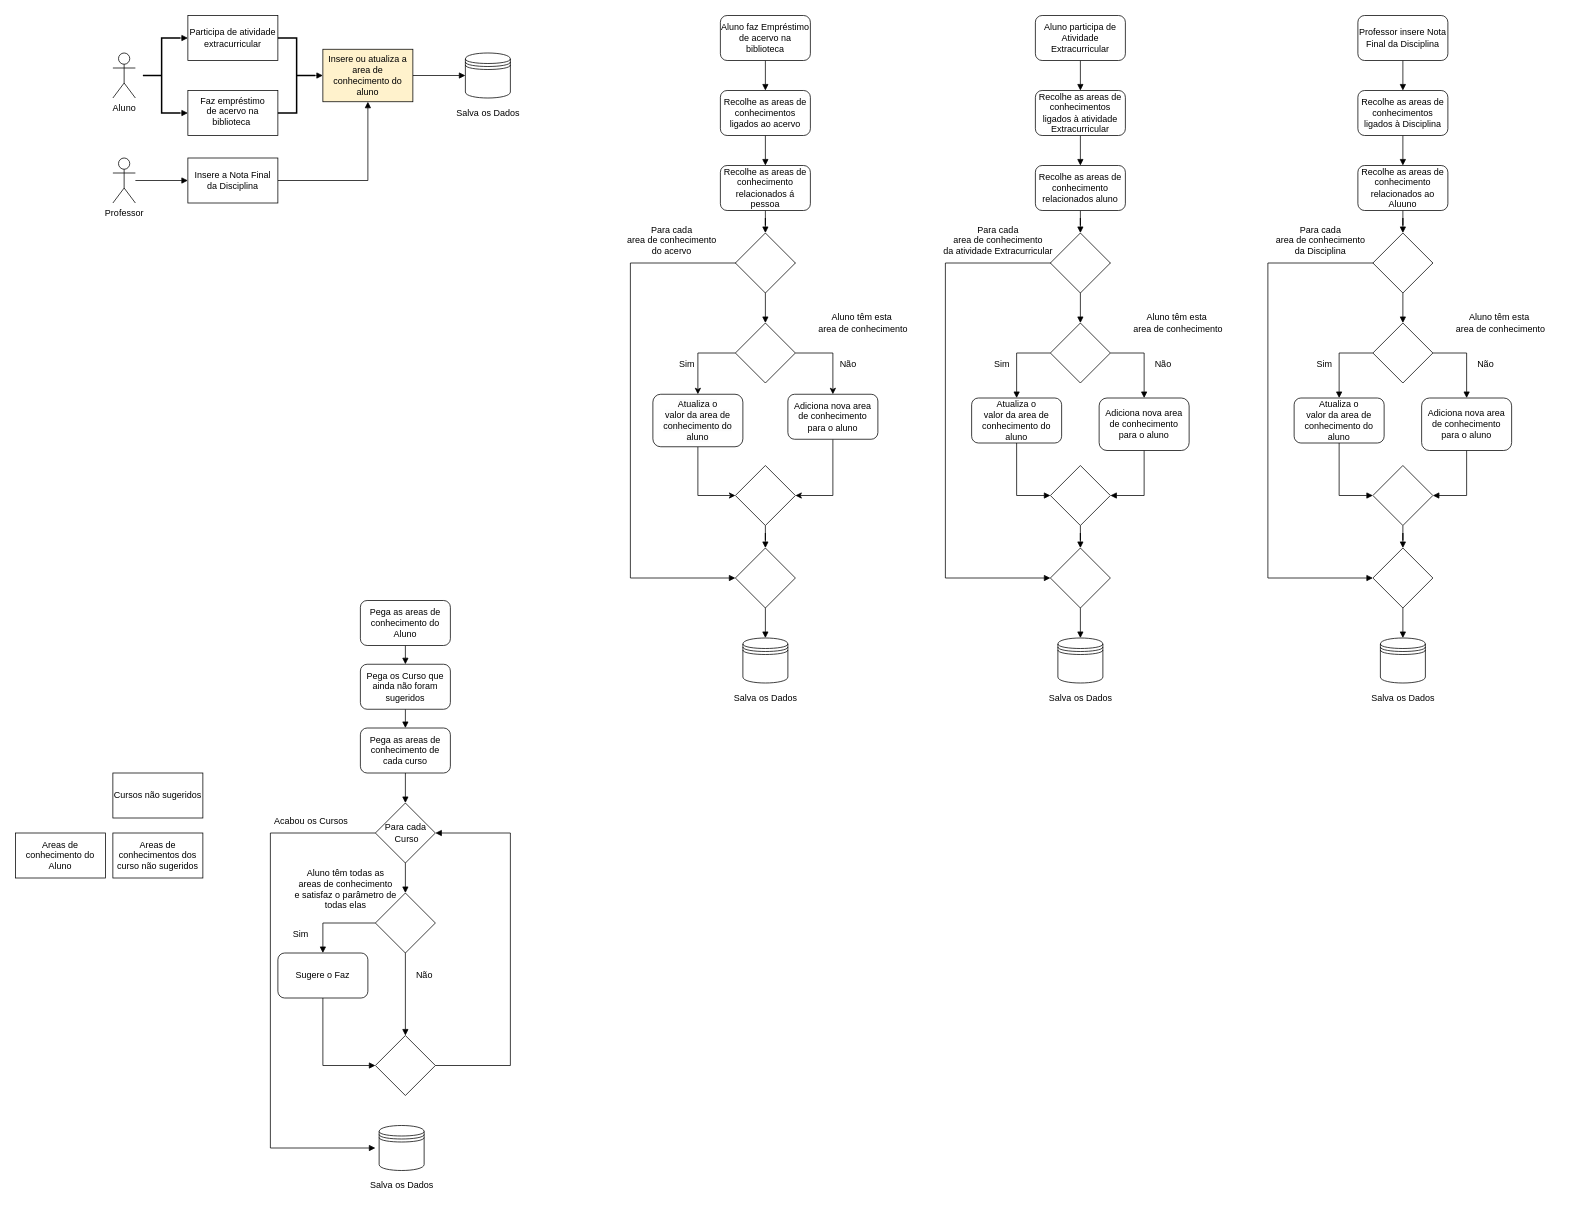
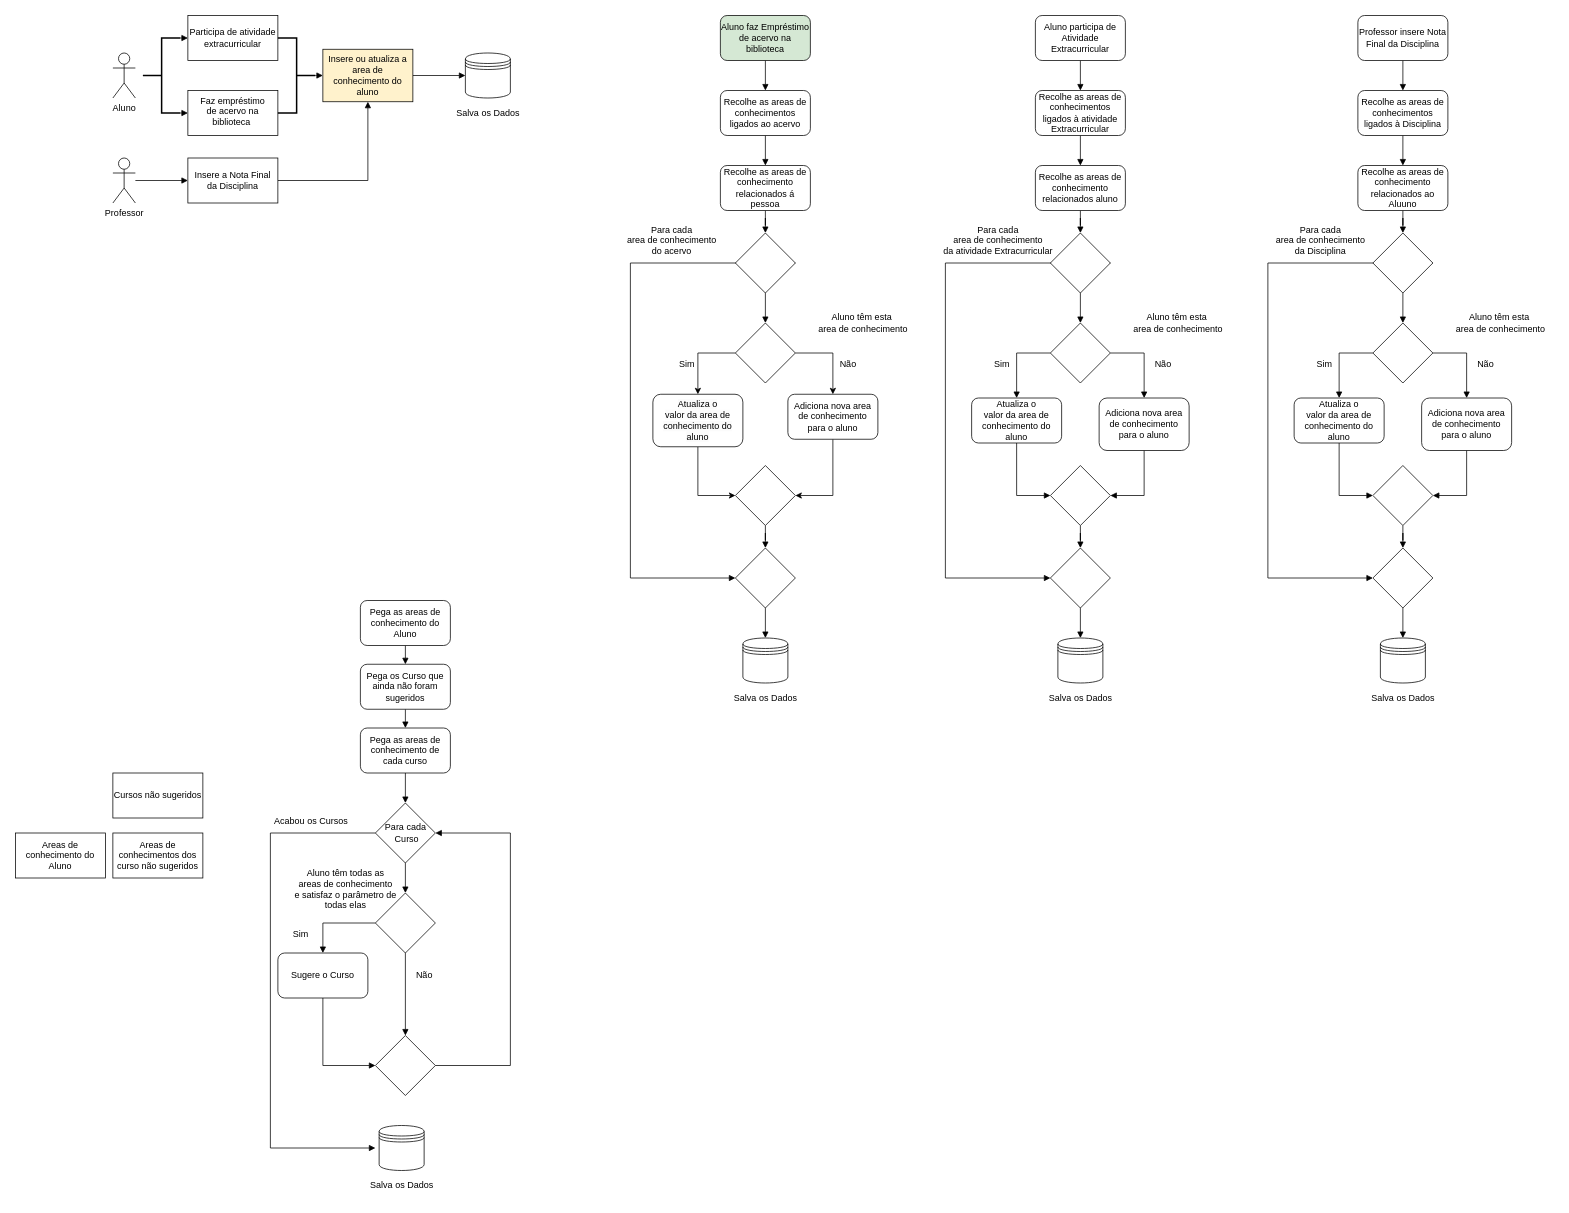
(765, 38) -> (765, 38)
(323, 975) -> (323, 975)
